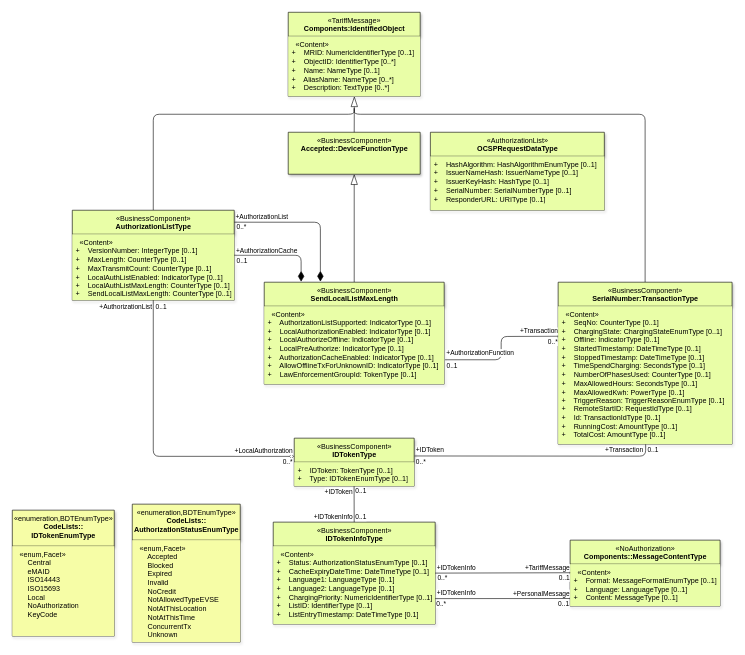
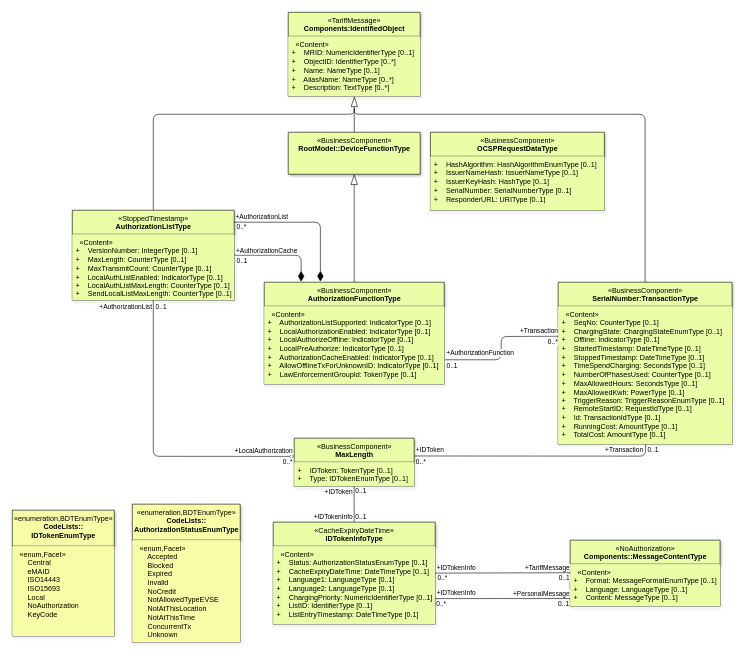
(355, 145) -> (355, 145)
(518, 145) -> (518, 145)
(154, 223) -> (154, 223)
(355, 295) -> (355, 295)
(355, 451) -> (355, 451)
(355, 535) -> (355, 535)
